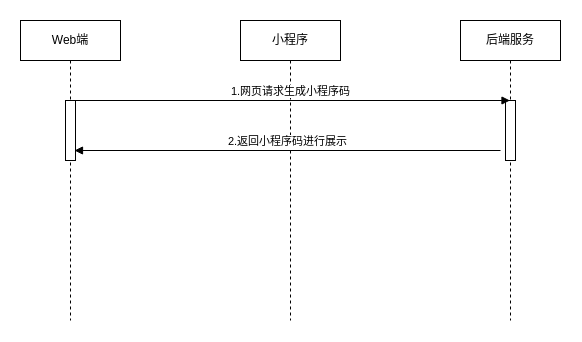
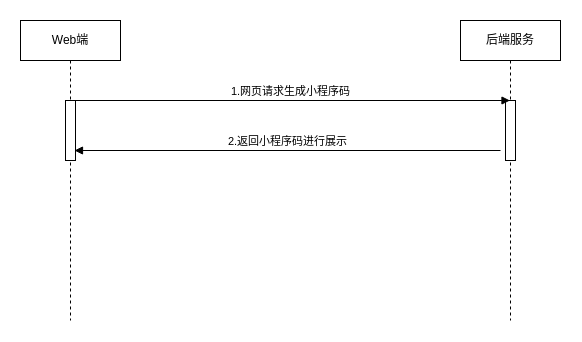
(291, 171) -> none
